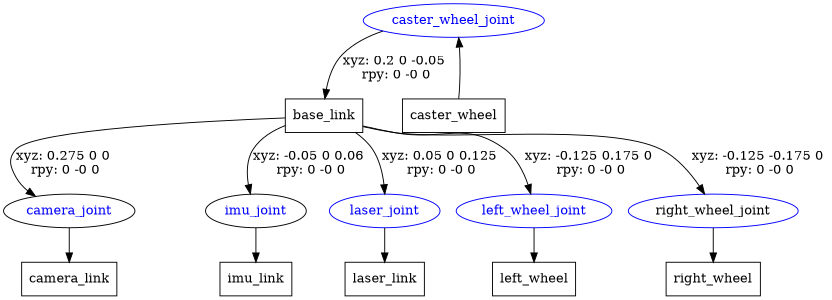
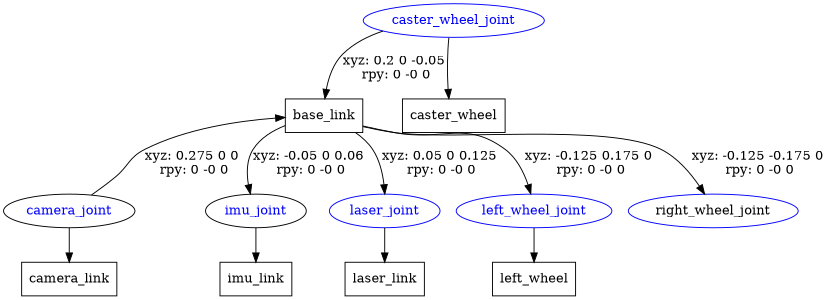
(460, 73) -> (448, 63)
(125, 128) -> (175, 137)
(713, 279) -> none
